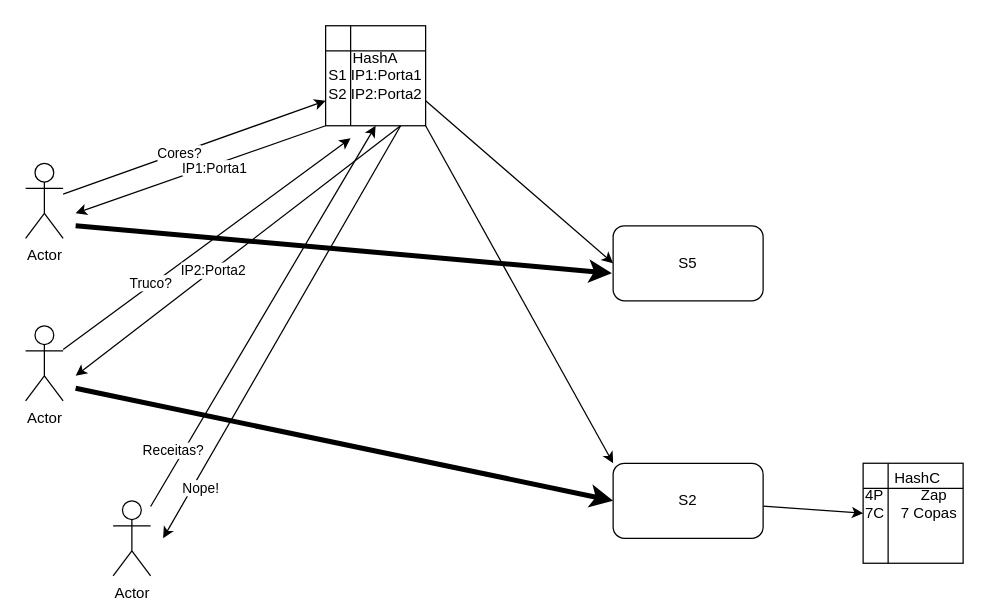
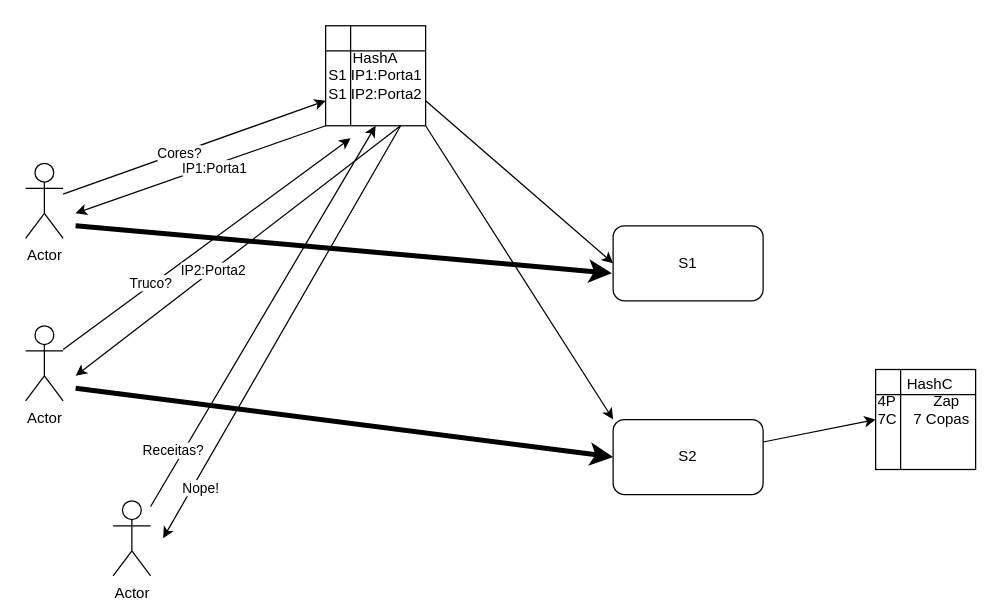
(376, 76) -> (376, 76)
(688, 263) -> (688, 263)
(688, 501) -> (688, 457)
(913, 513) -> (926, 419)
